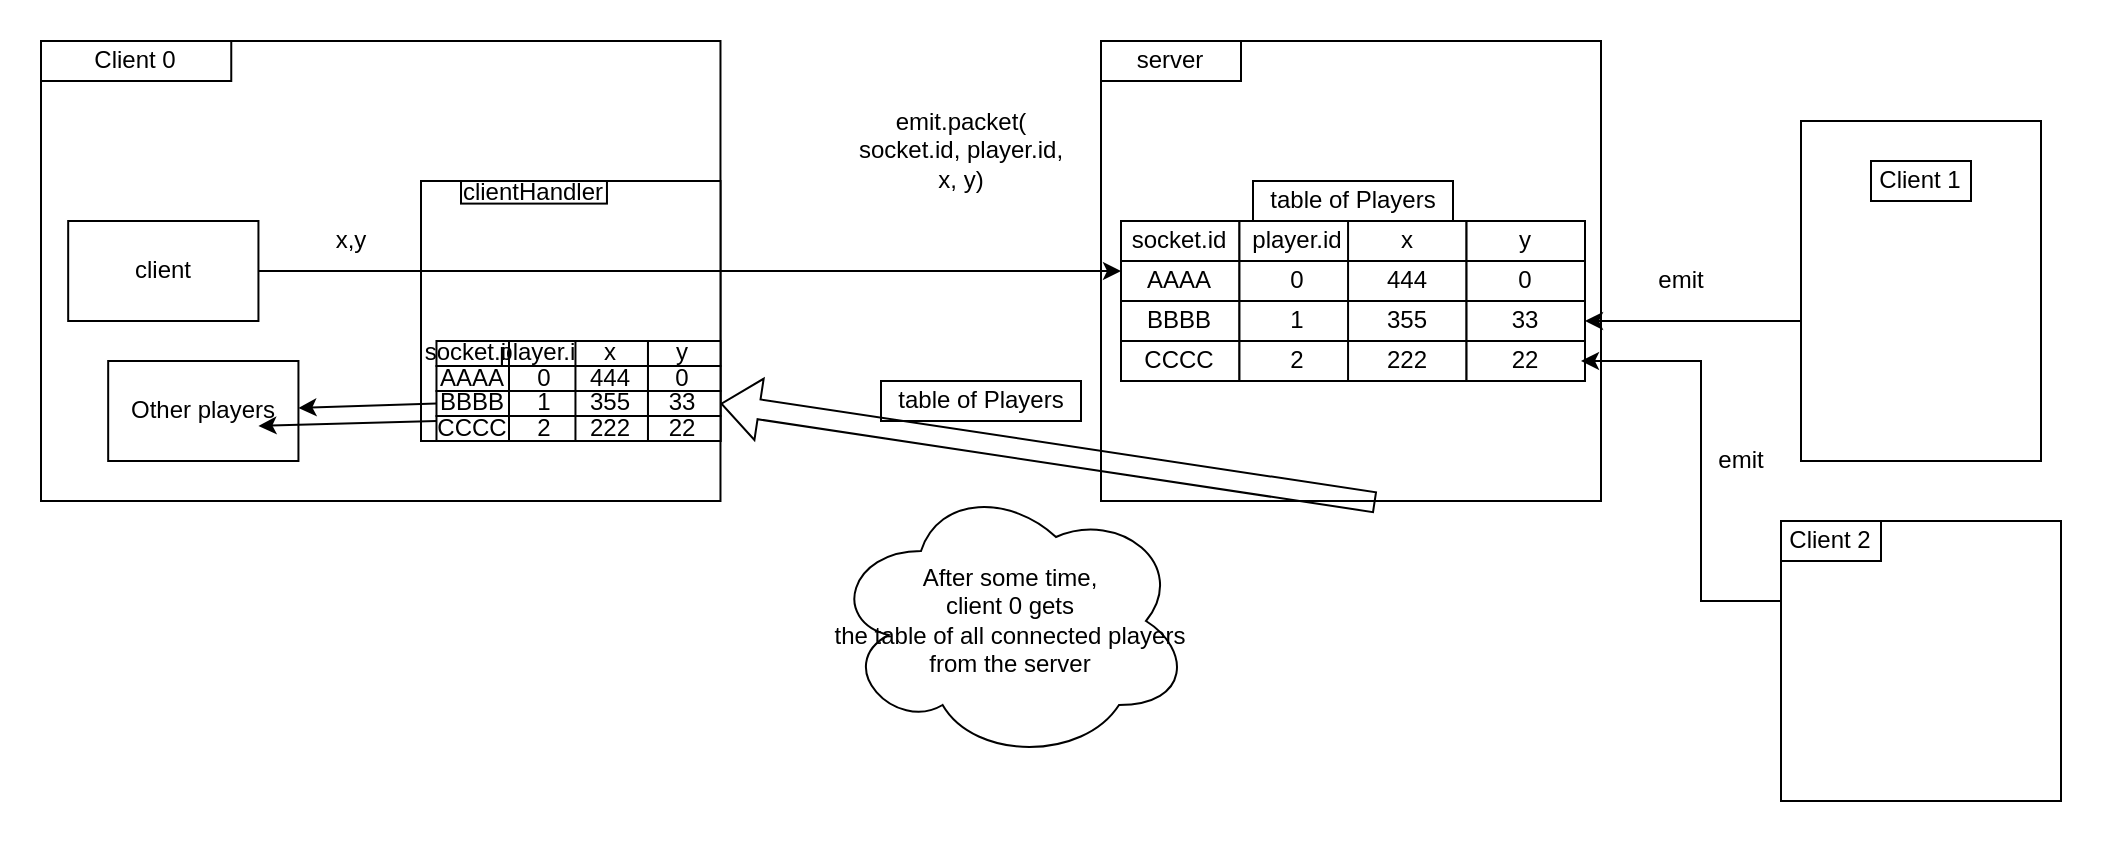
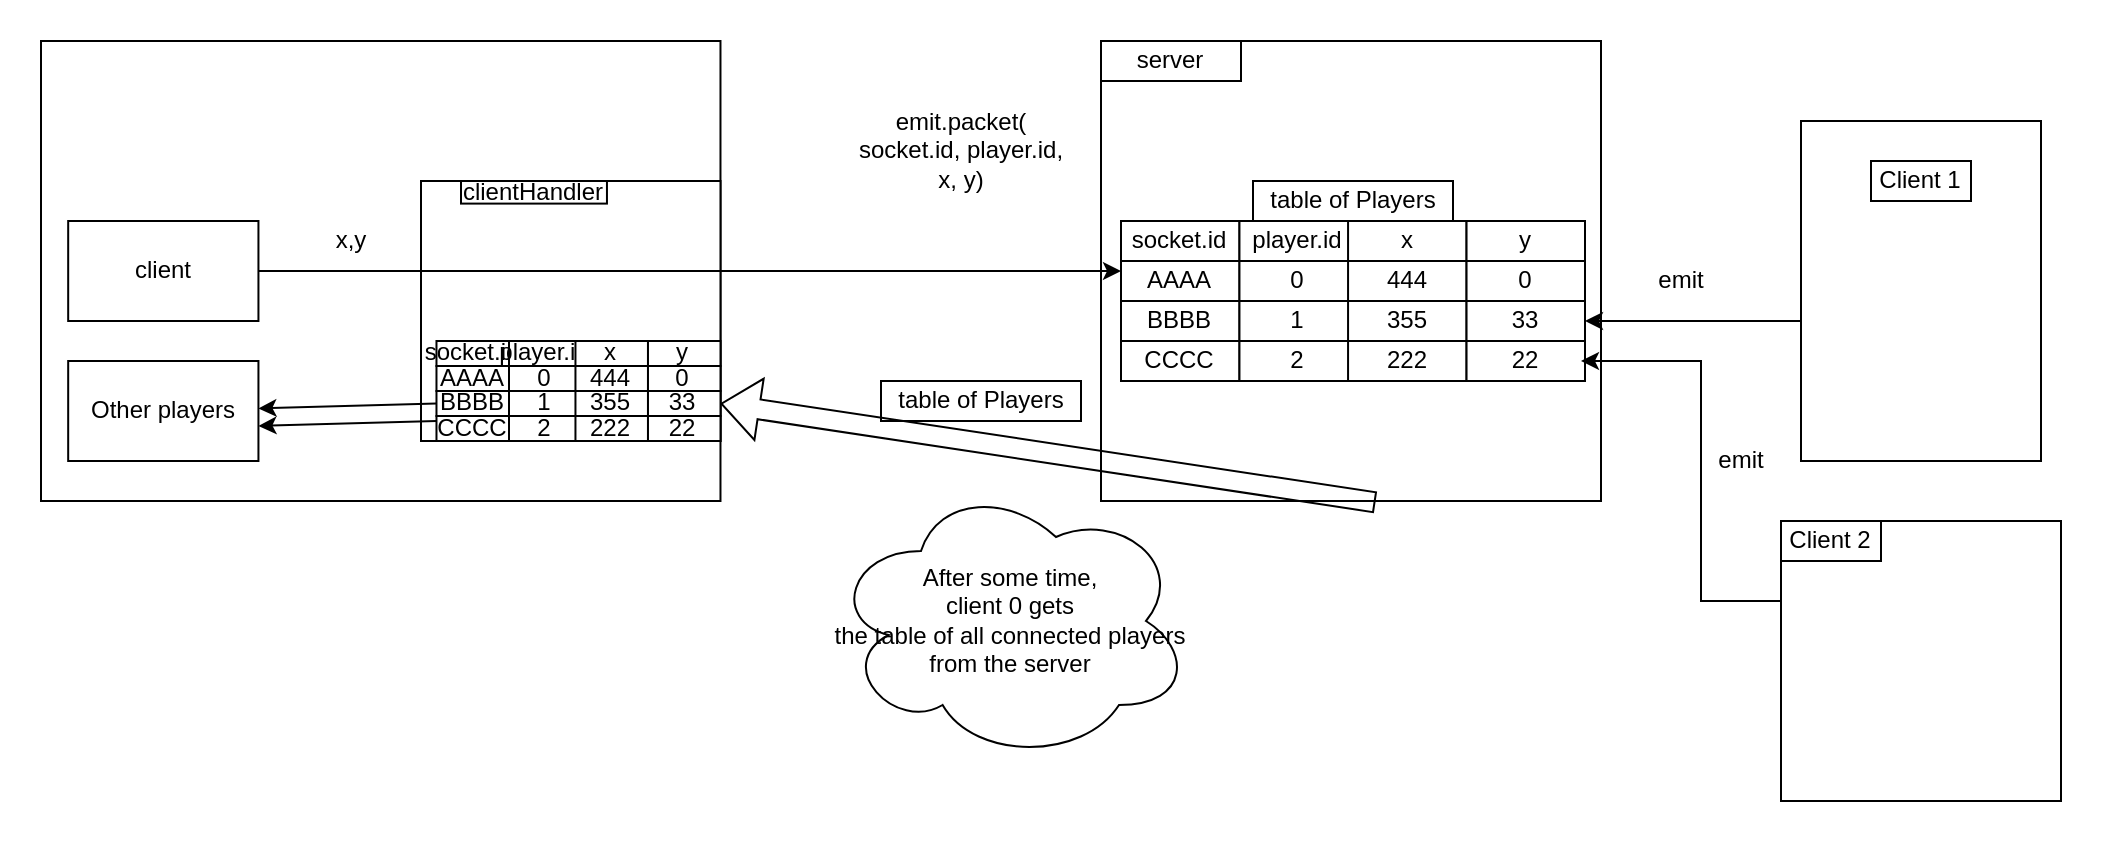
(136, 61) -> none
(203, 411) -> (163, 411)
